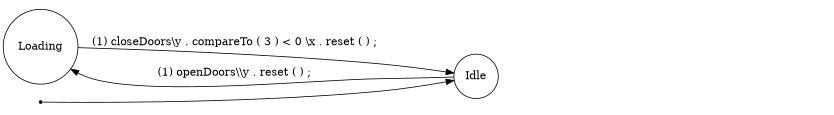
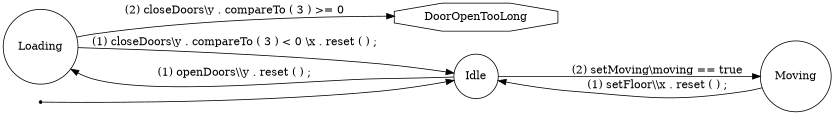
none -> (476, 17)
none -> (796, 76)
